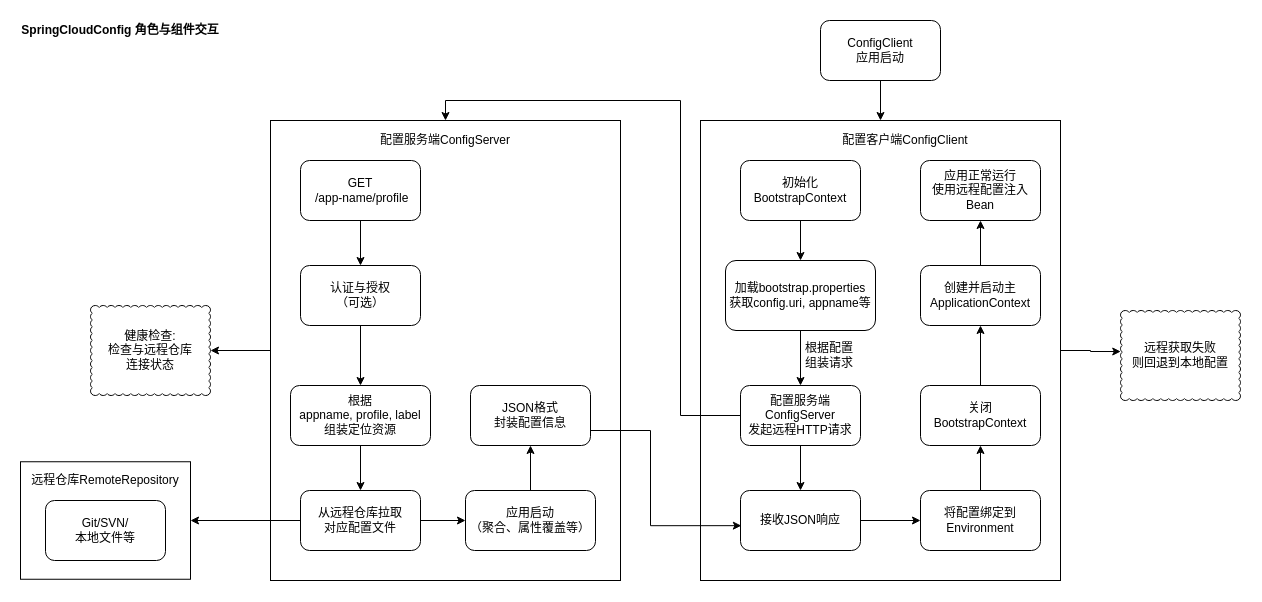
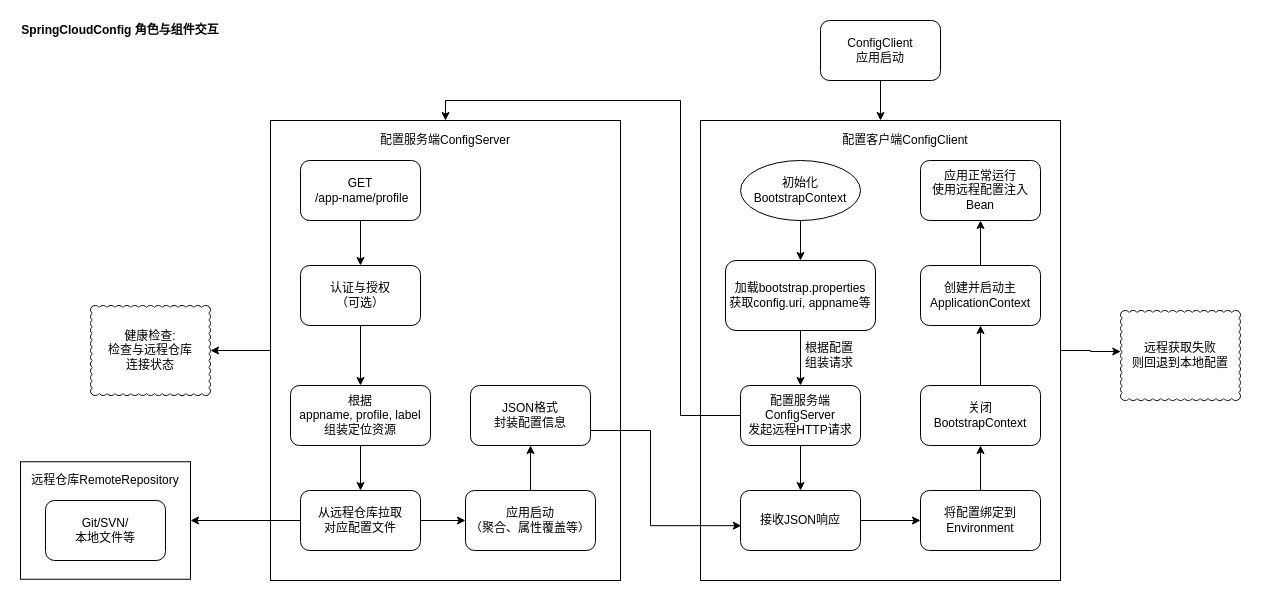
(801, 191) -> (801, 191)
